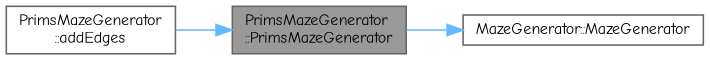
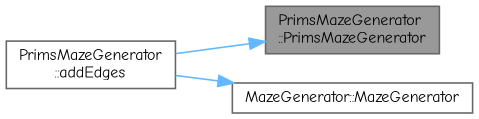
(427, 30) -> (197, 78)
